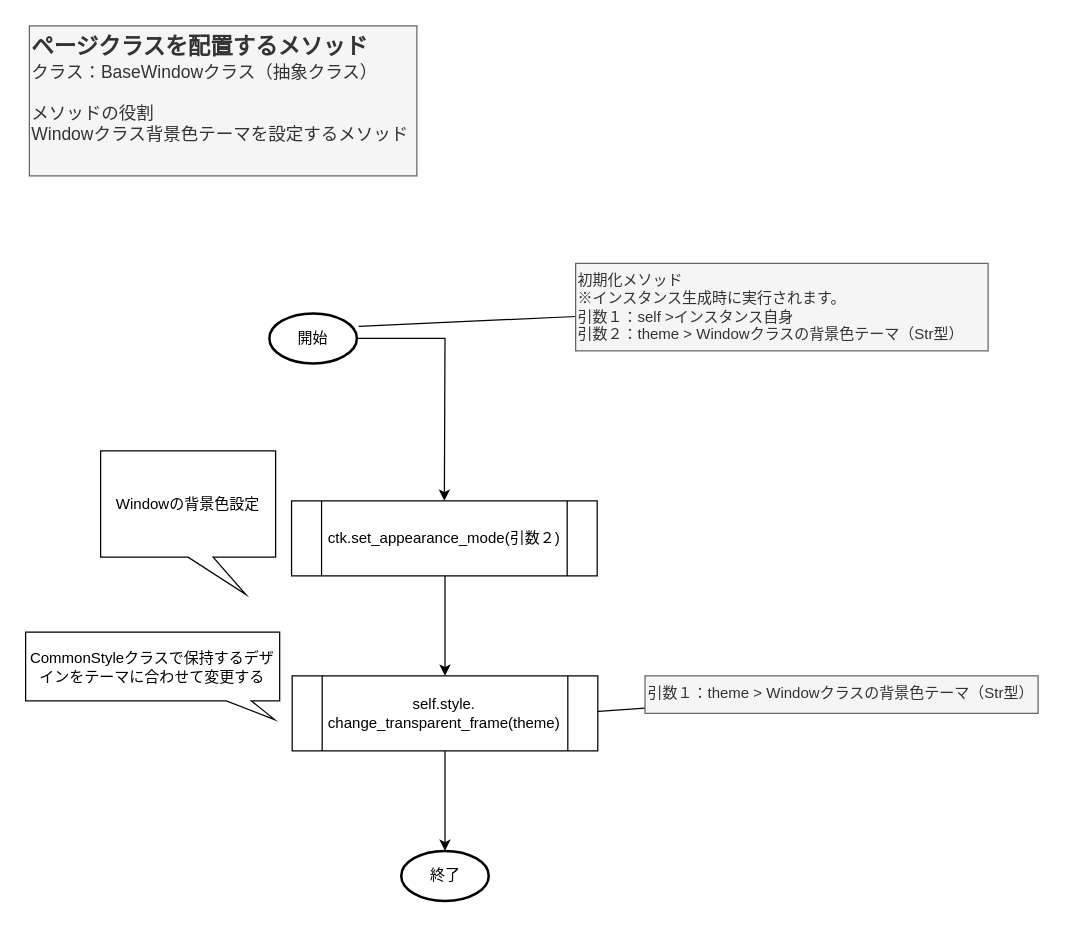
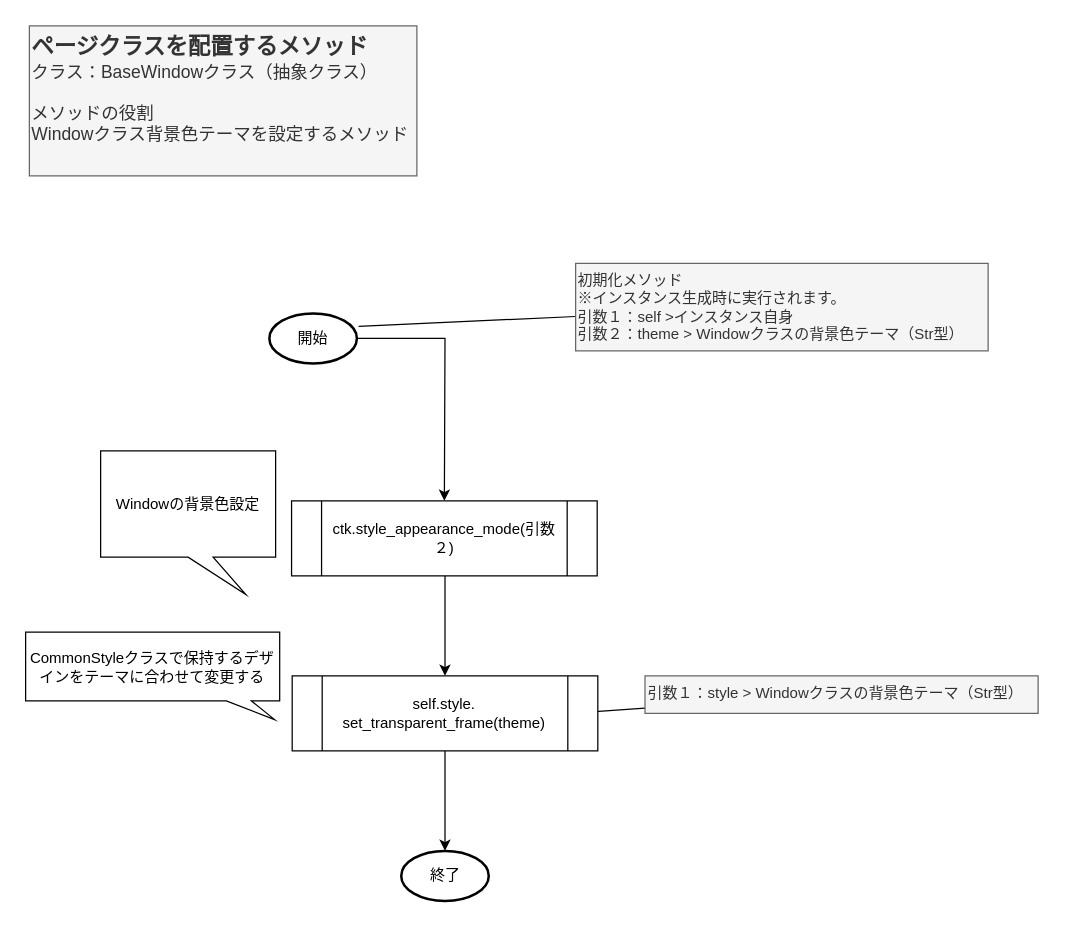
(444, 538) -> (444, 538)
(841, 693) -> (839, 693)
(444, 713) -> (444, 713)
